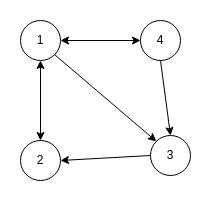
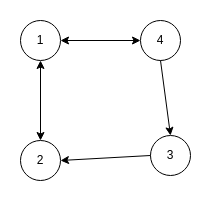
(103, 96) -> none
